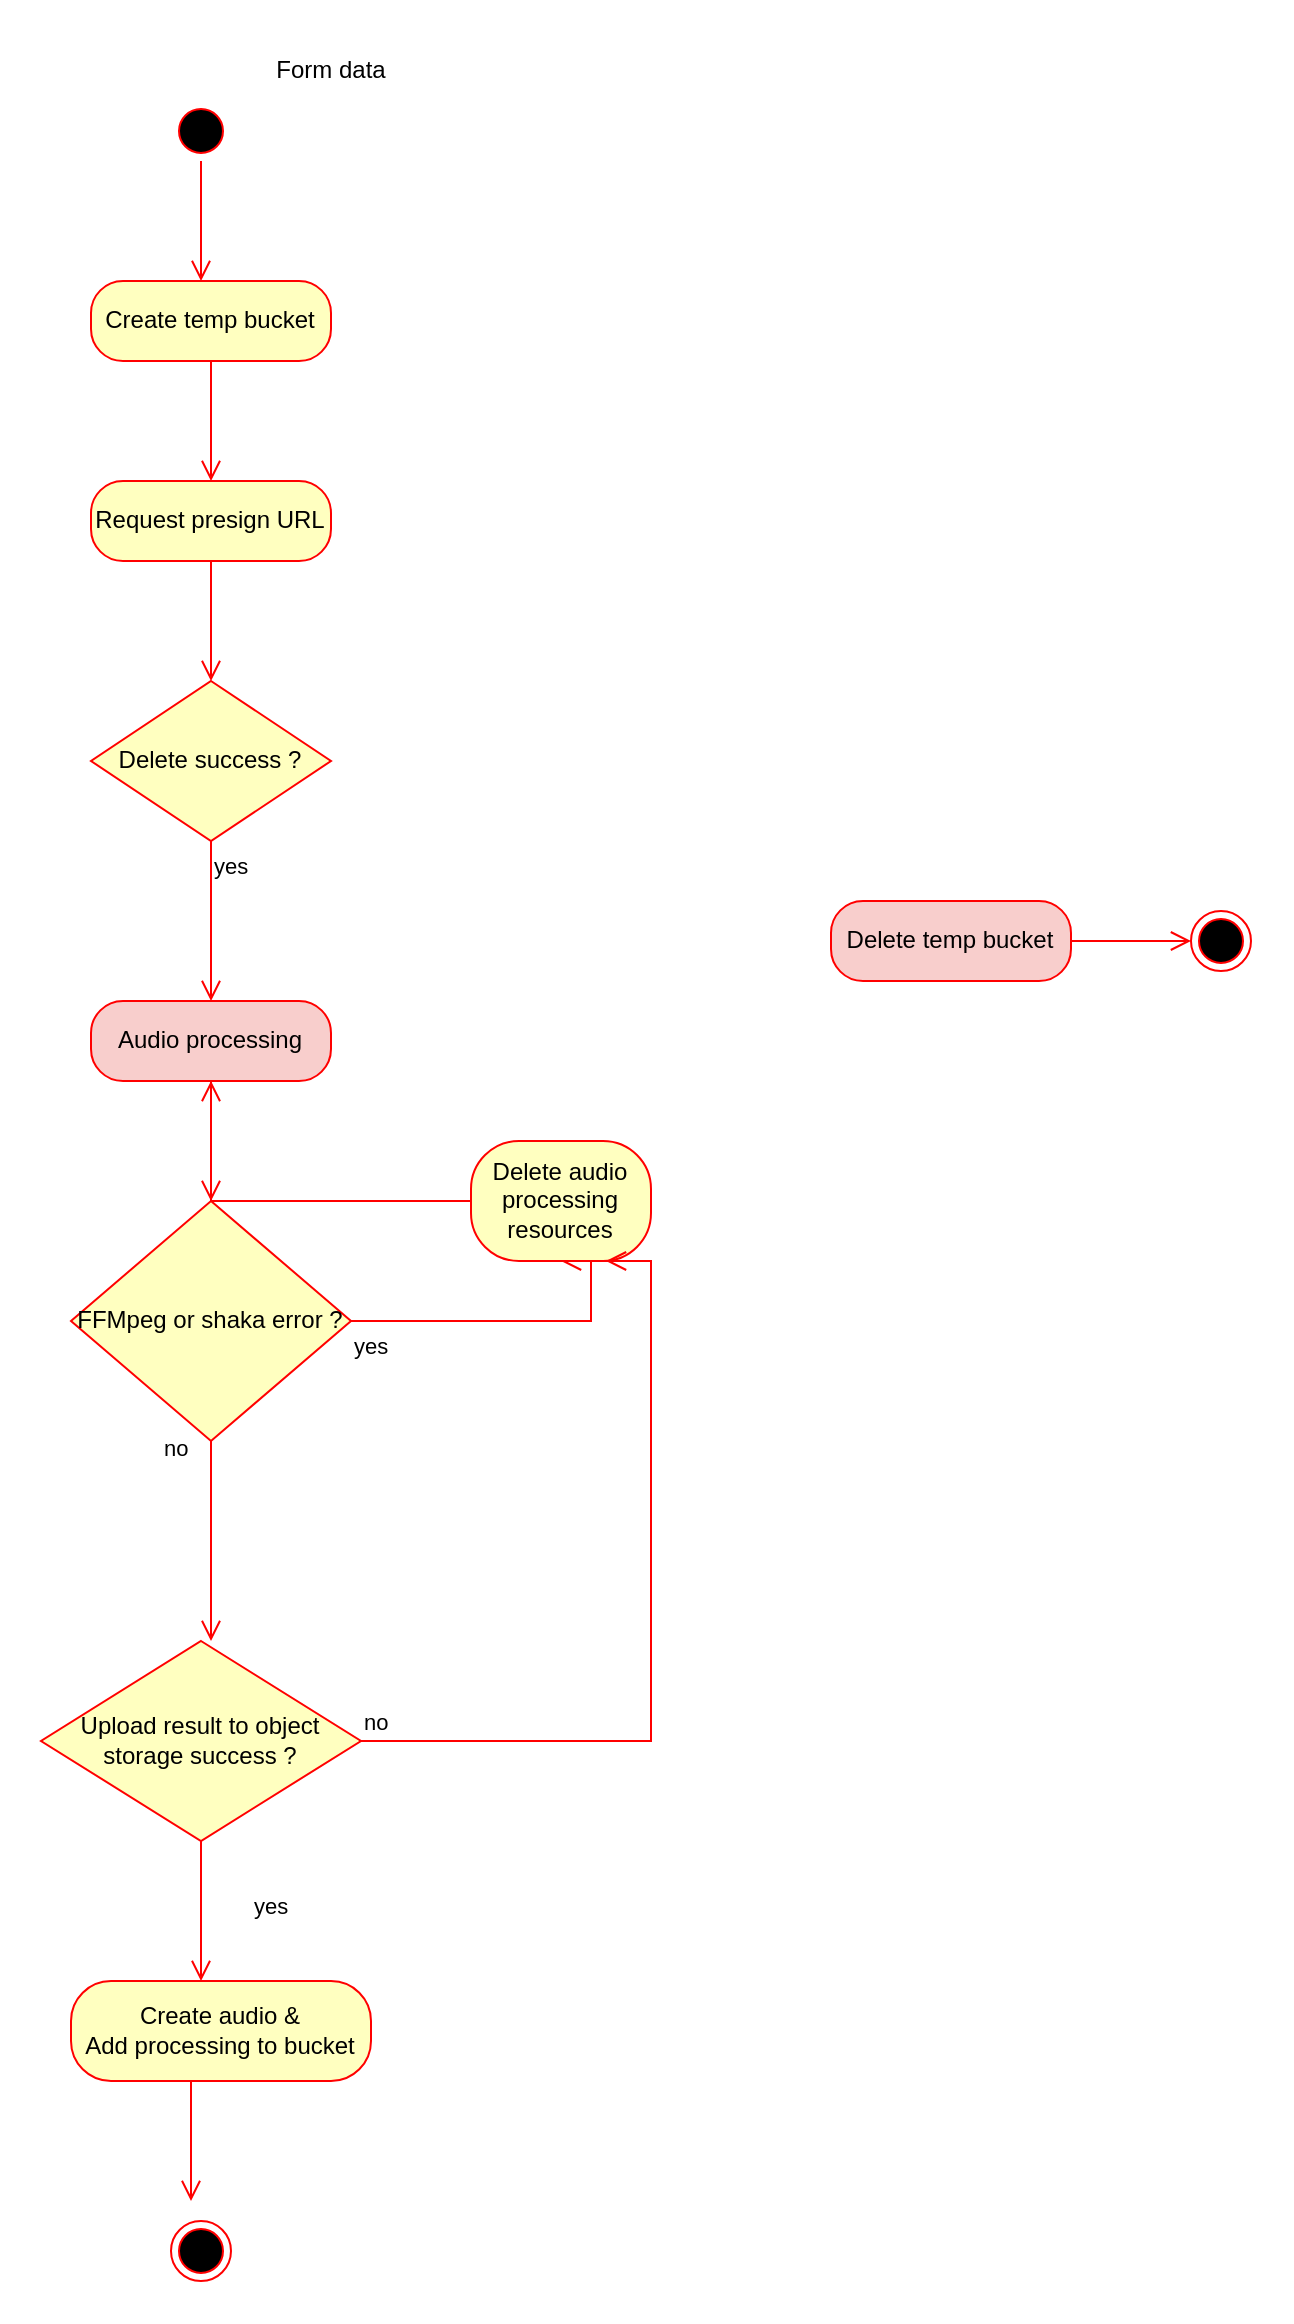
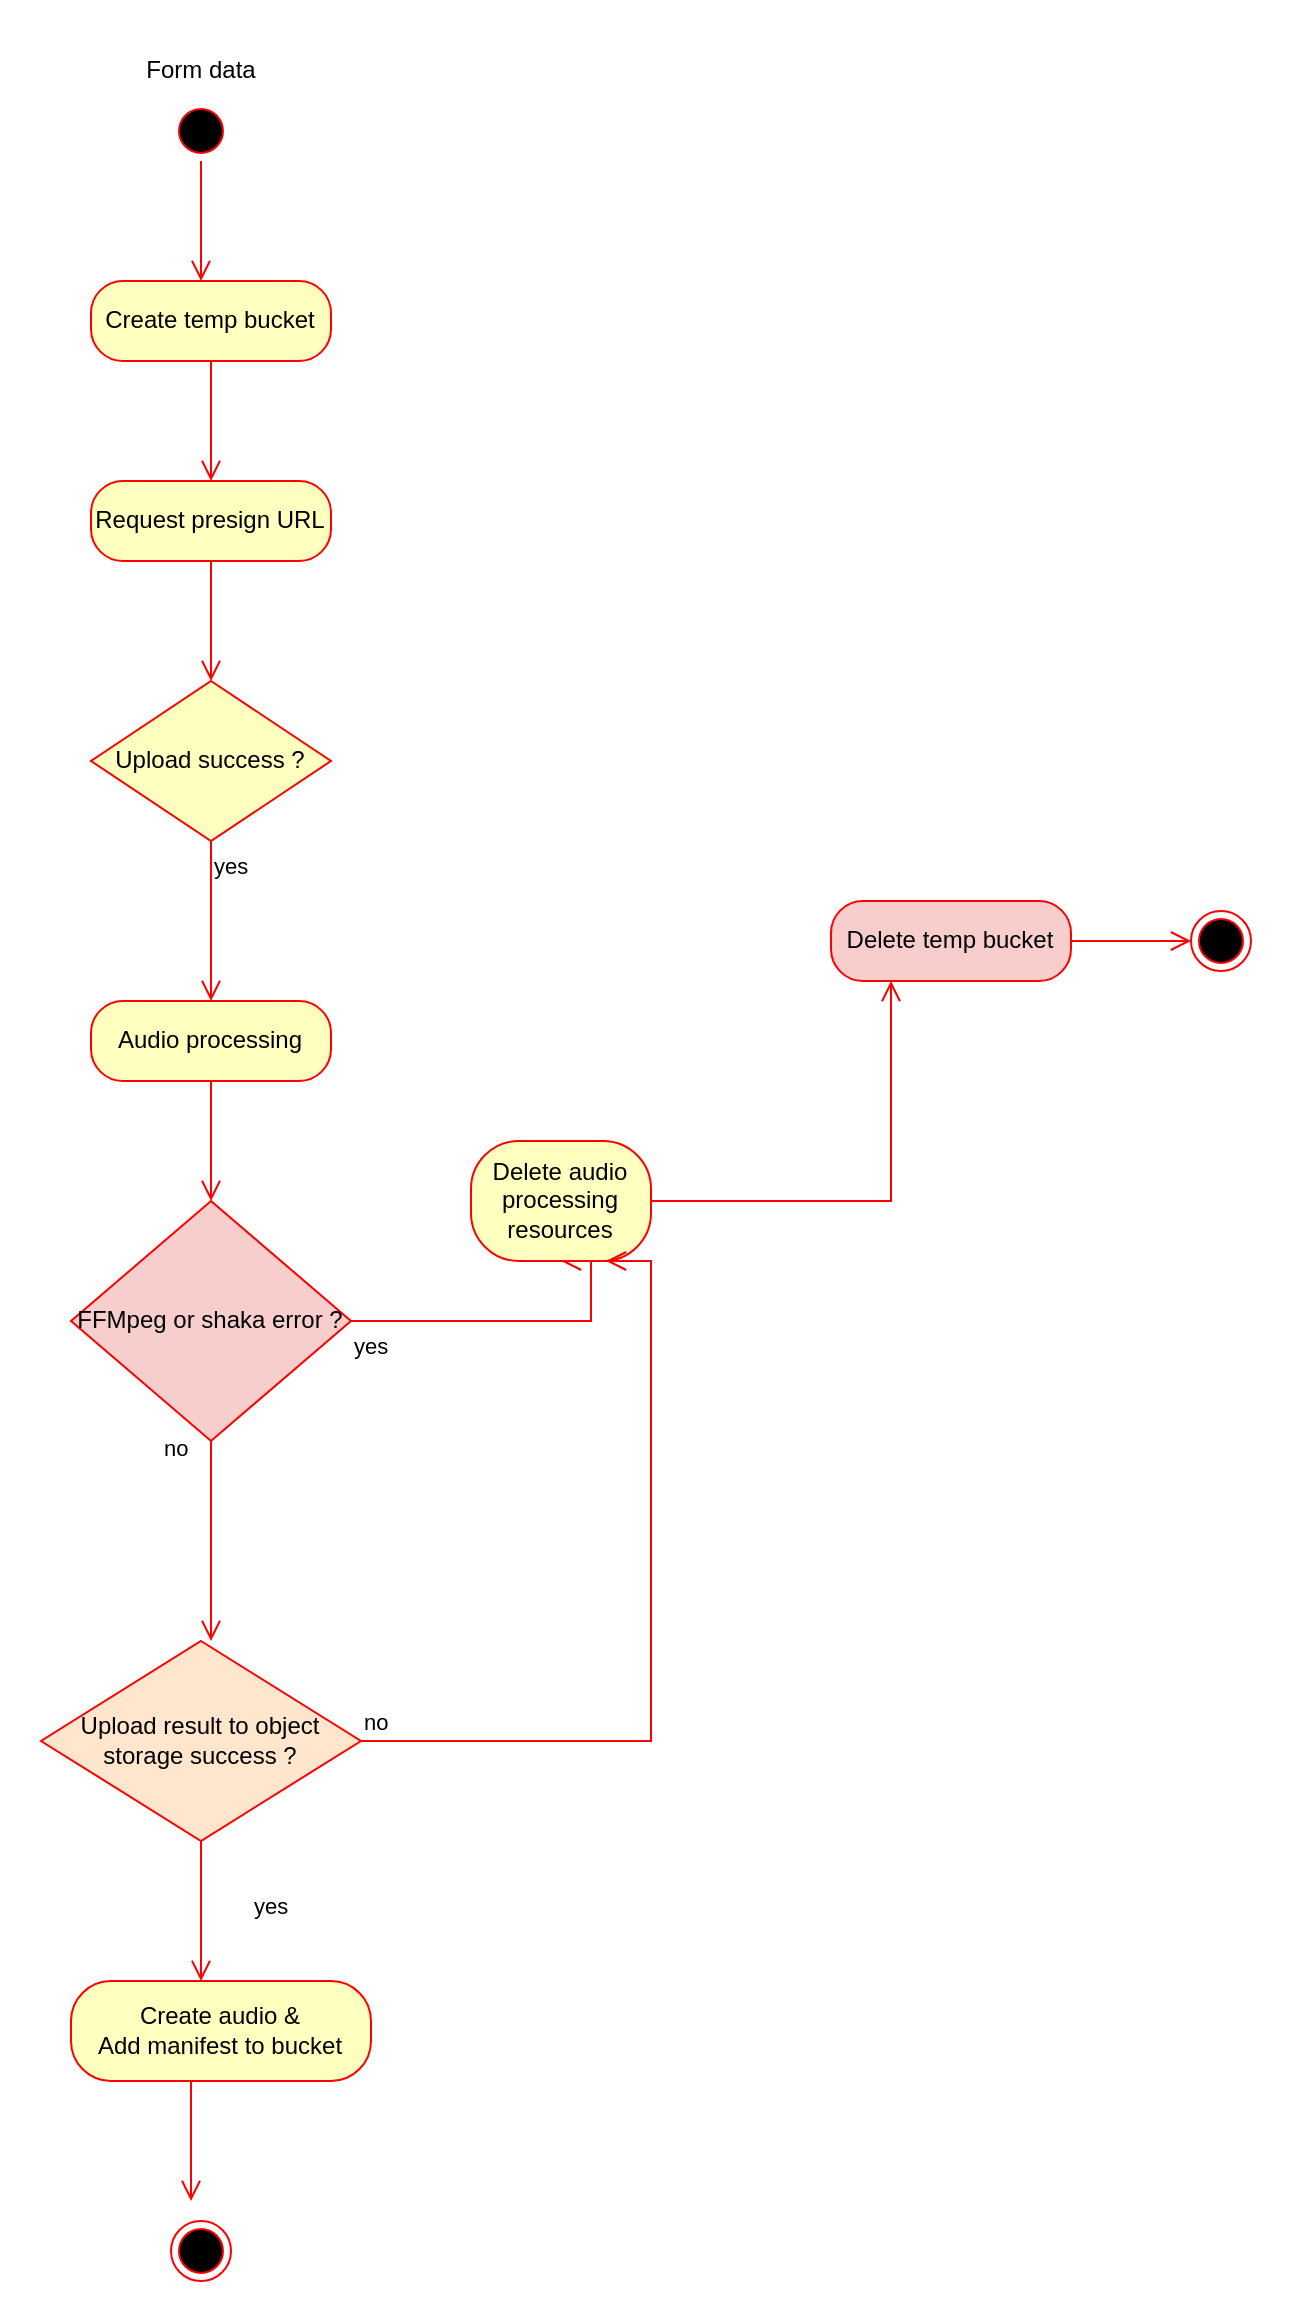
(331, 71) -> (201, 71)
(211, 761) -> (211, 761)
(211, 1041) -> (211, 1041)
(340, 1201) -> (878, 1201)
(211, 1321) -> (211, 1321)
(201, 1741) -> (201, 1741)
(221, 2031) -> (221, 2031)
